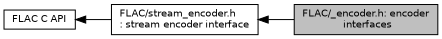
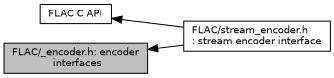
(281, 20) -> (171, 47)
